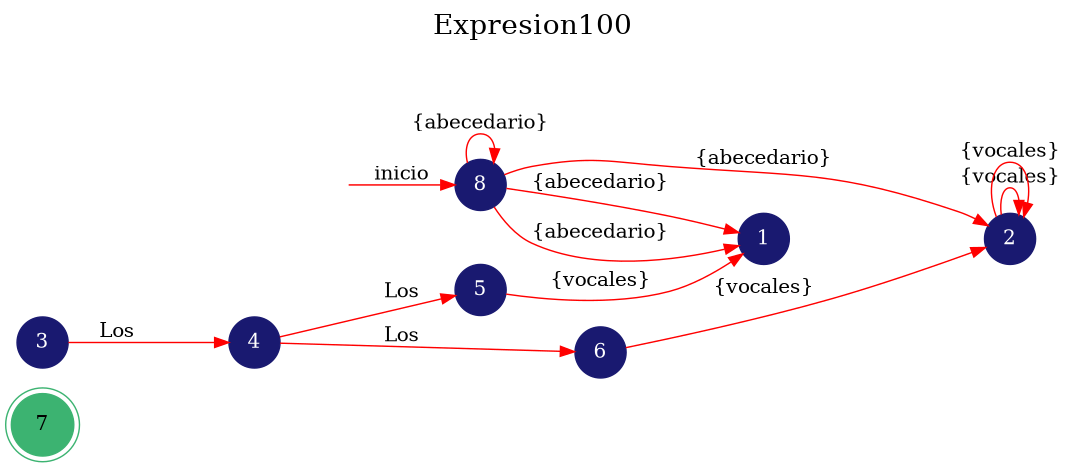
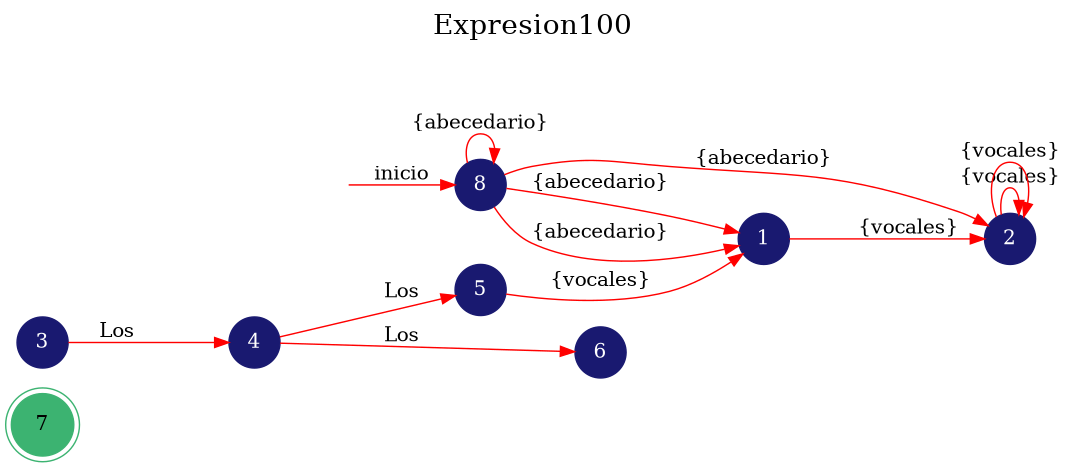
(801, 307) -> (880, 239)
